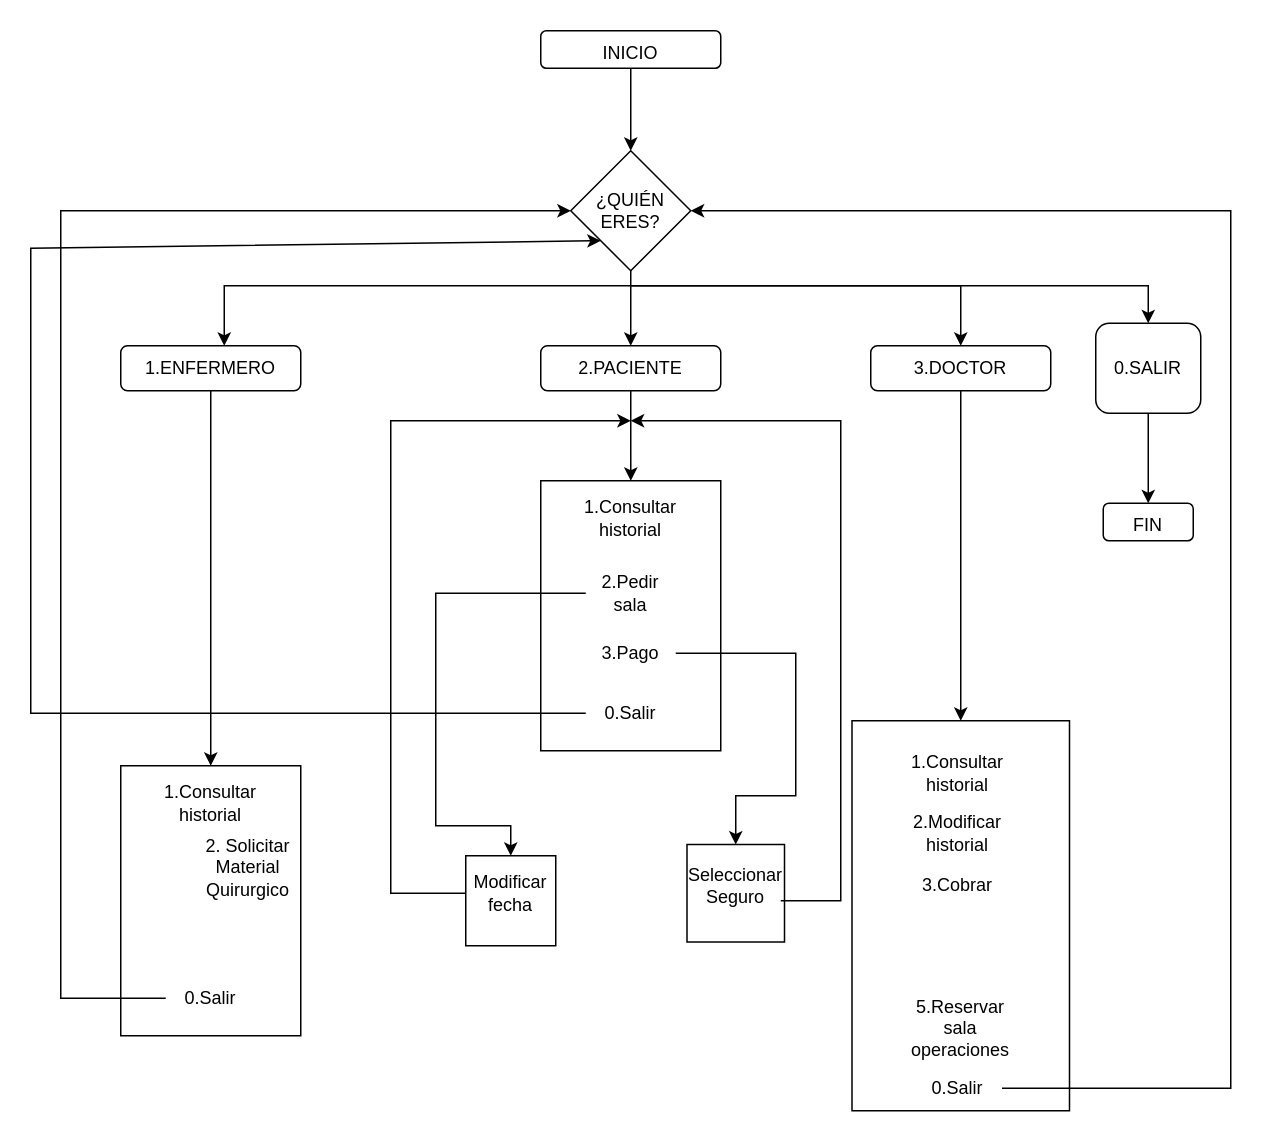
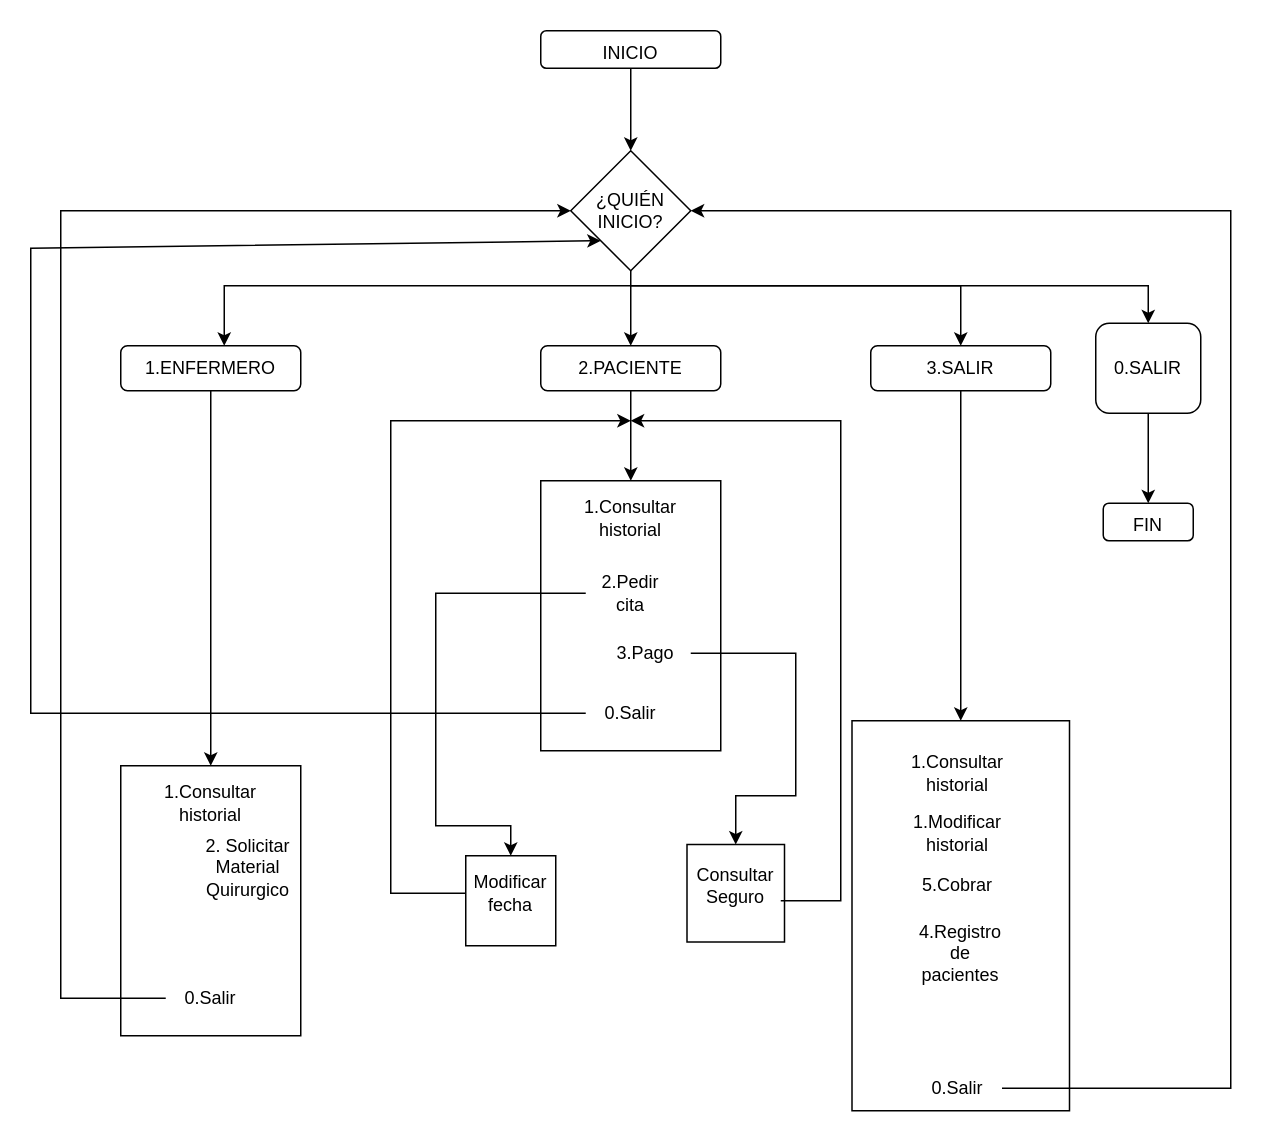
(631, 211) -> (631, 211)
(961, 368) -> (961, 368)
(631, 593) -> (631, 593)
(631, 653) -> (646, 653)
(958, 833) -> (958, 833)
(736, 886) -> (736, 886)
(958, 886) -> (958, 886)
none -> (961, 953)
(961, 1028) -> none
